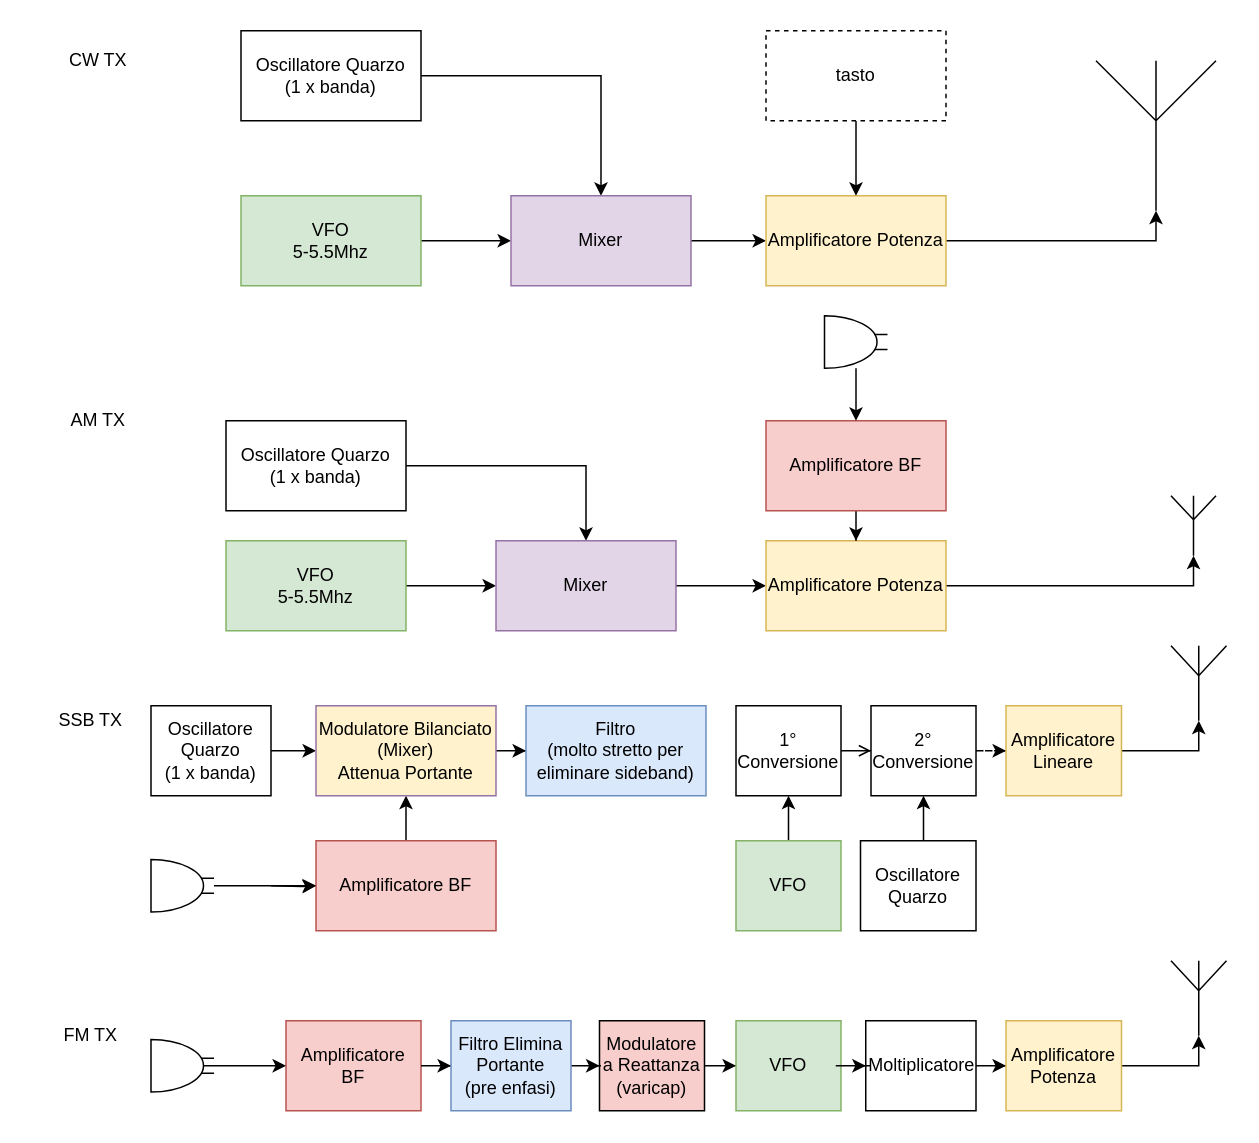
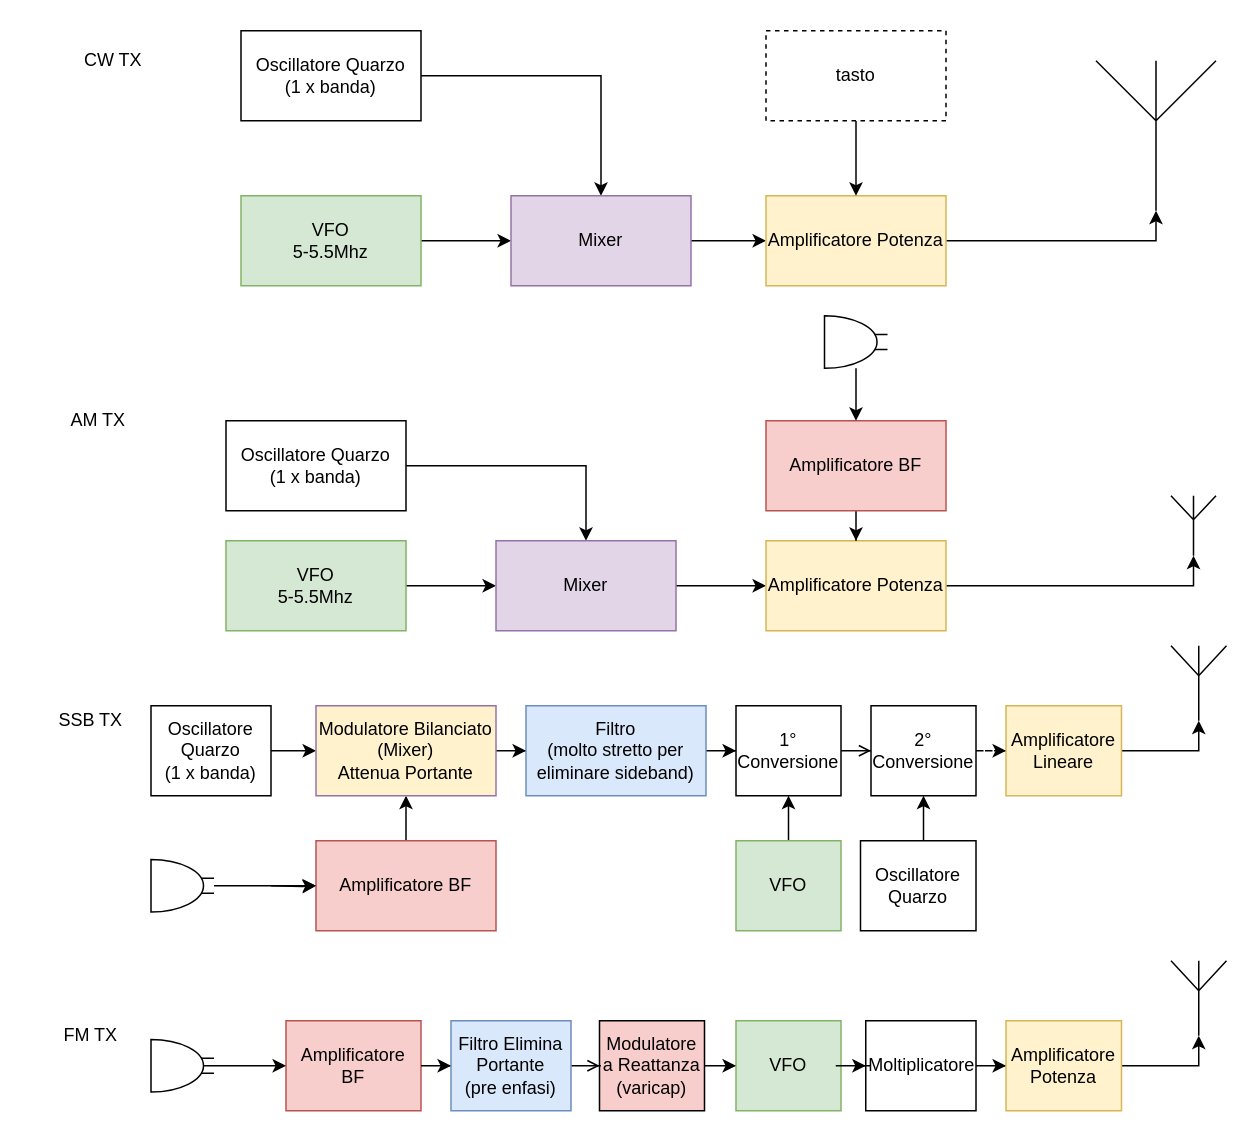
(98, 61) -> (113, 61)
none -> (726, 751)
(588, 1066) -> (590, 1066)
